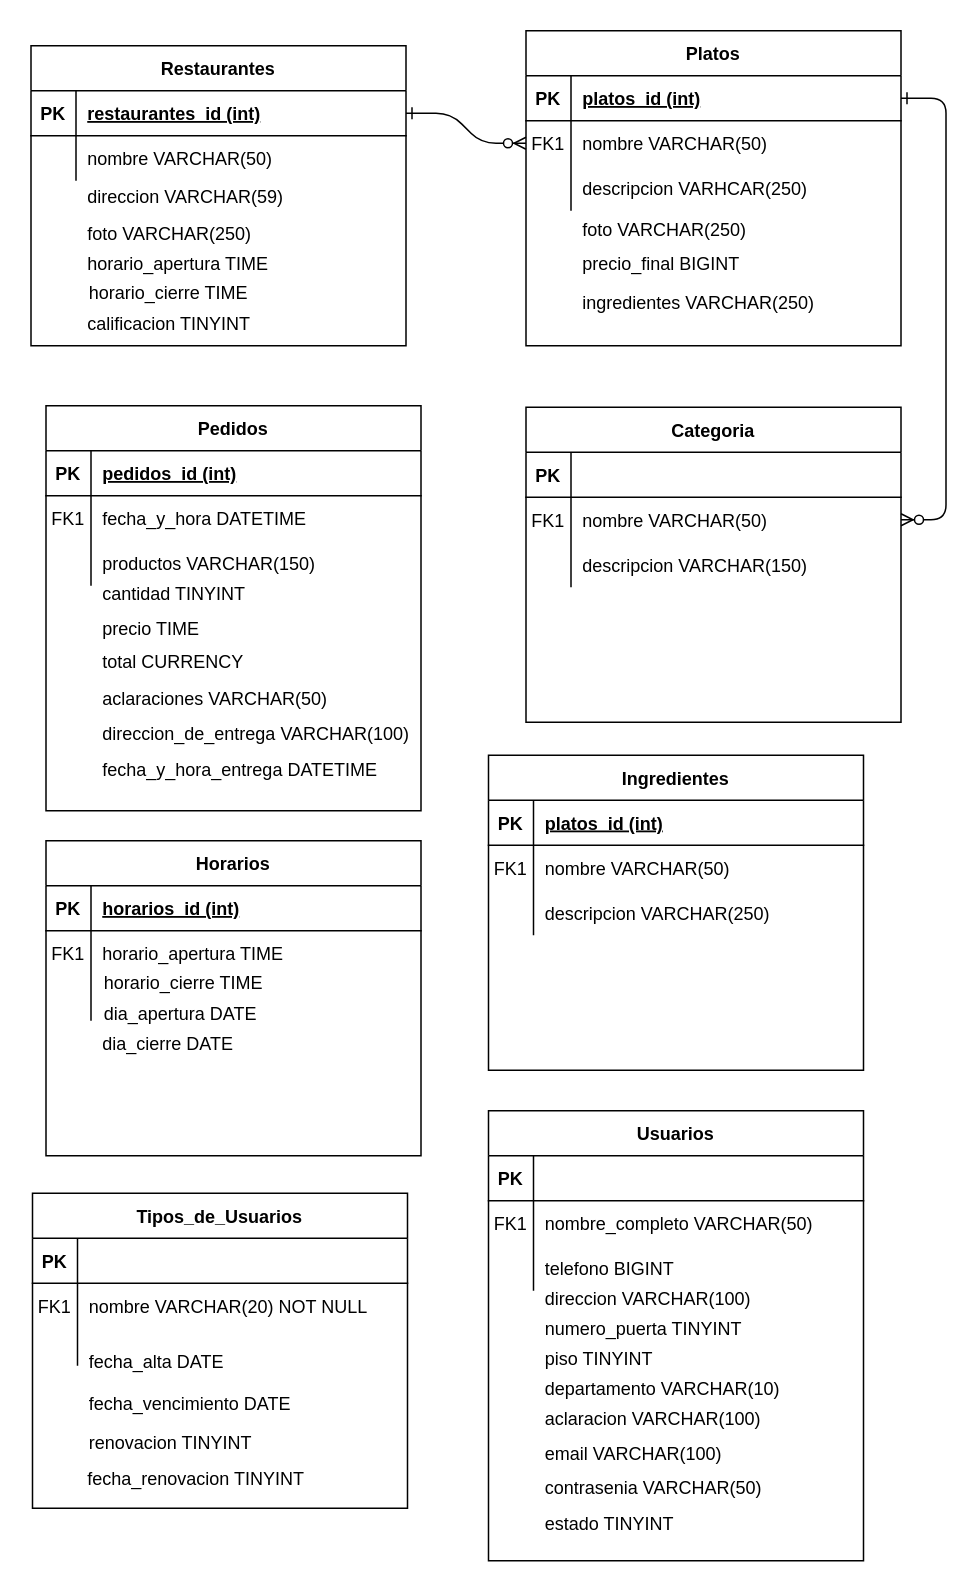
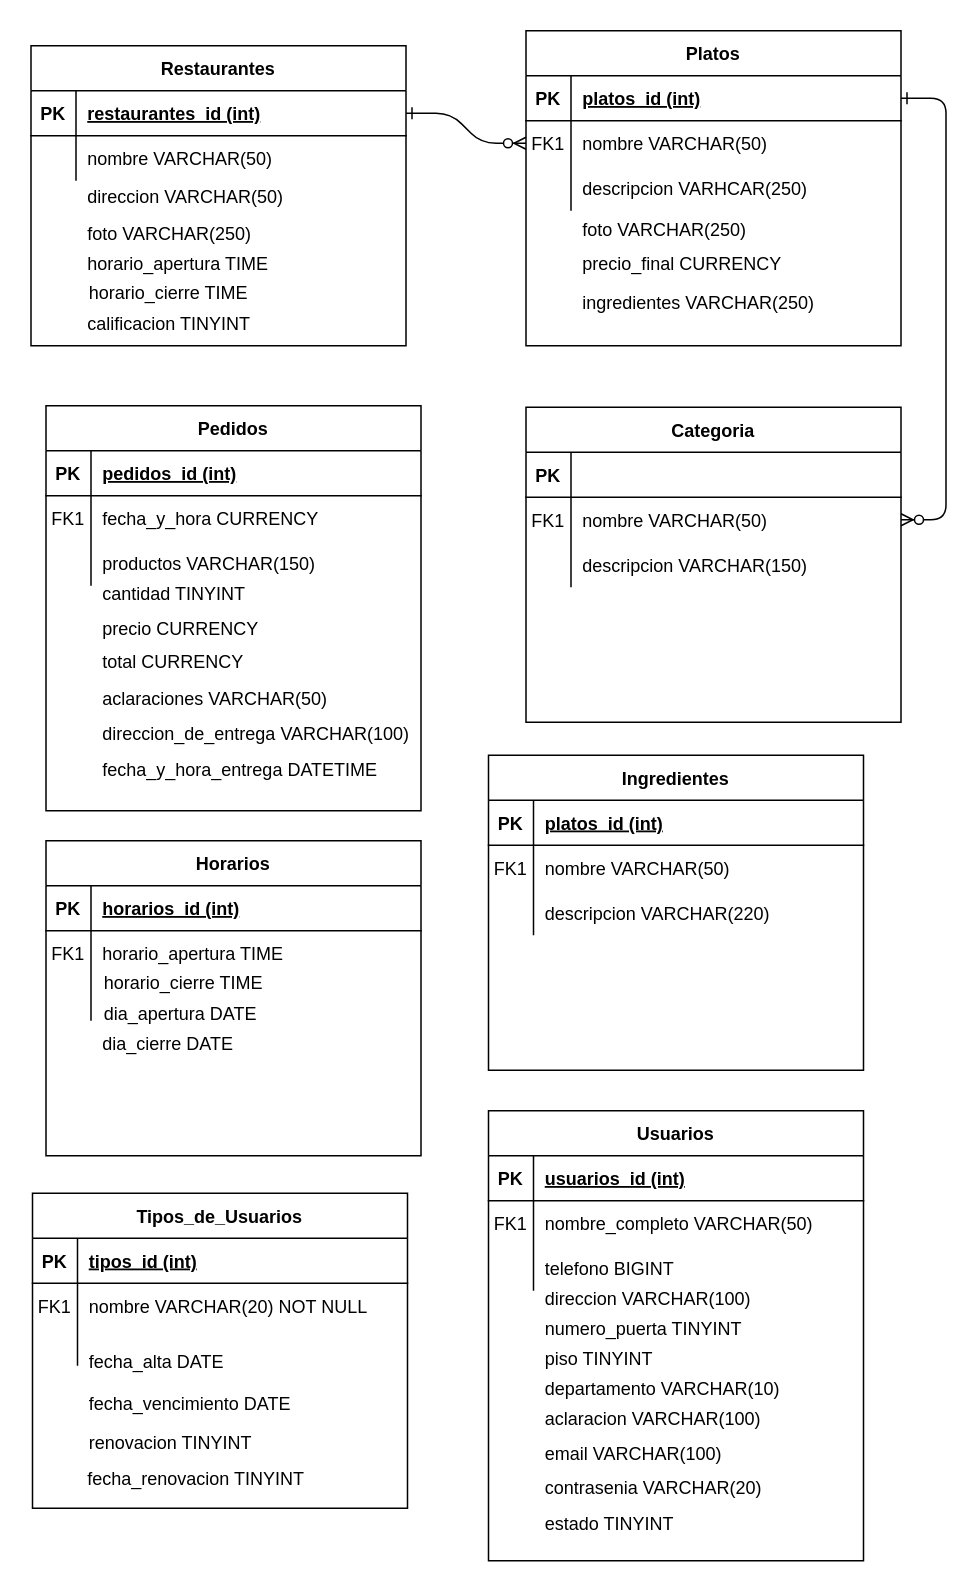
(186, 197) -> (186, 197)
(668, 264) -> (678, 264)
(206, 519) -> (206, 519)
(153, 629) -> (173, 629)
(658, 914) -> (658, 914)
none -> (698, 1178)
none -> (242, 1261)
(656, 1488) -> (656, 1488)
